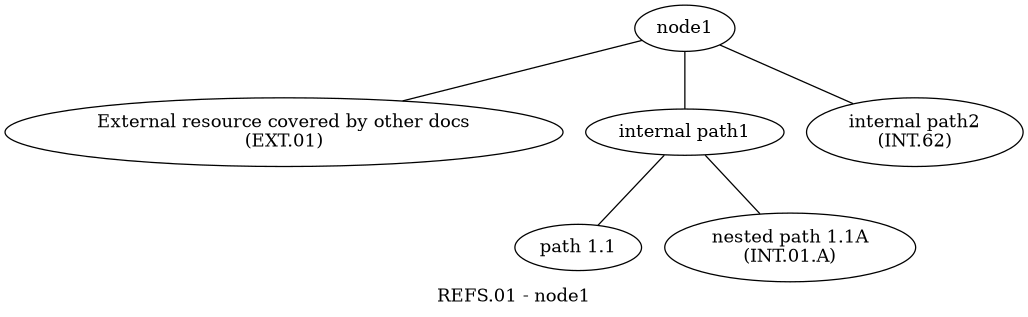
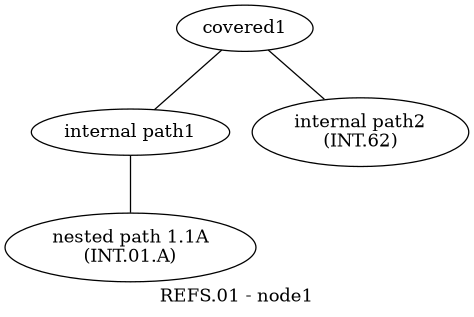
(685, 28) -> (245, 28)
(284, 132) -> none
(578, 247) -> none
